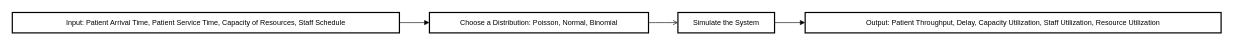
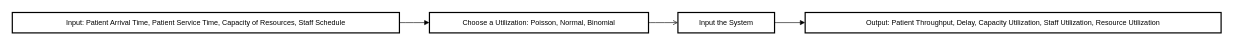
(539, 23) -> (539, 23)
(726, 23) -> (726, 23)
